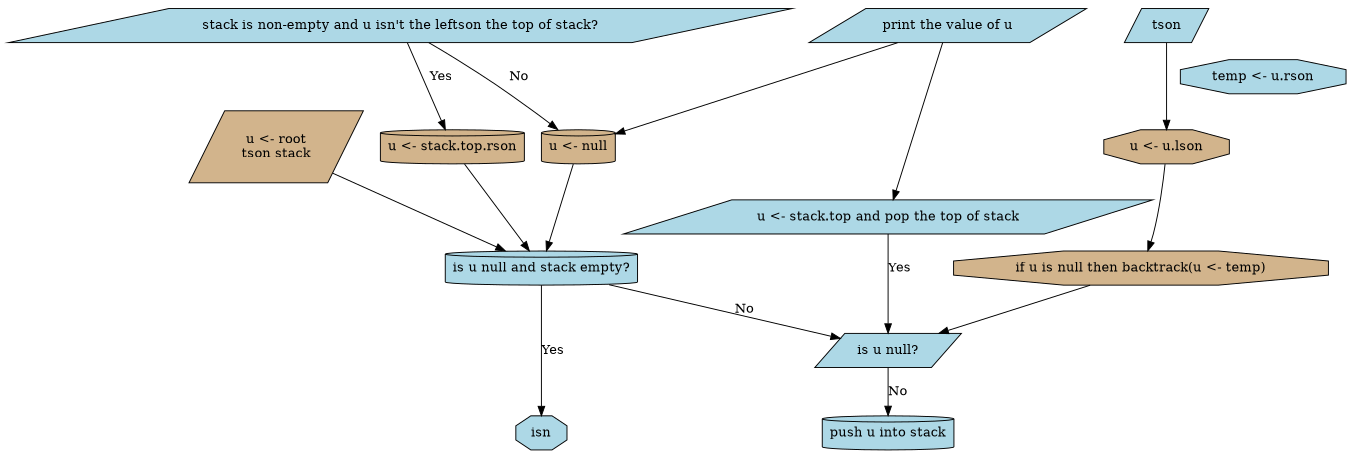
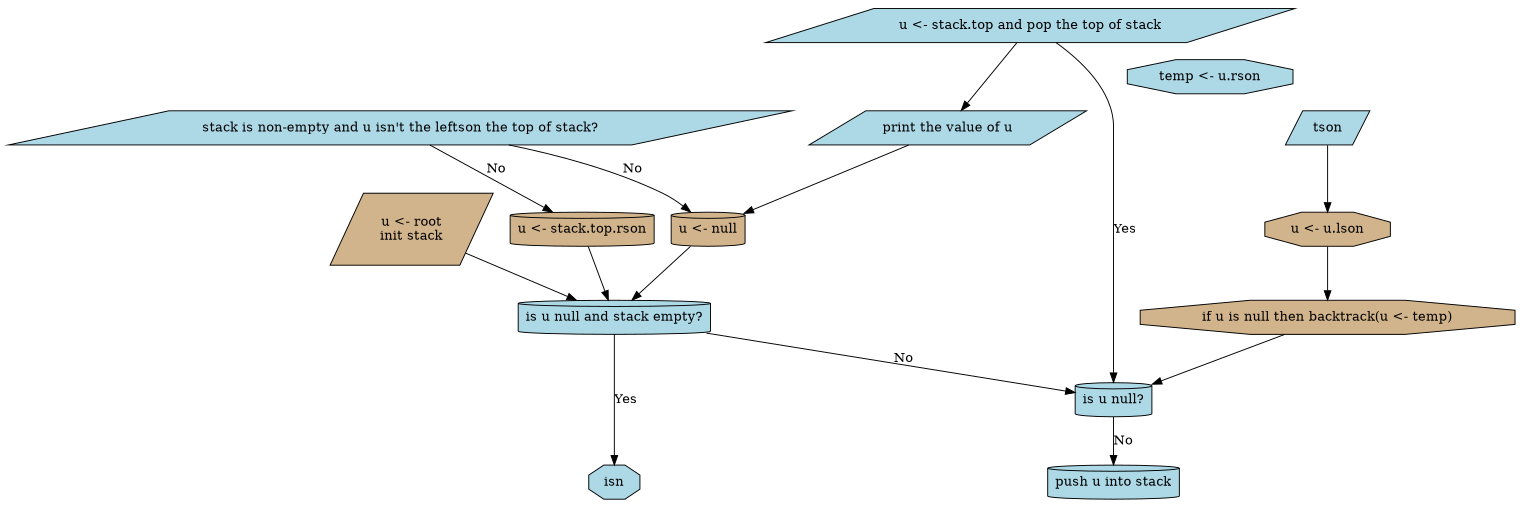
(441, 77) -> (496, 169)
(919, 117) -> (992, 73)
(276, 147) -> (412, 229)
(888, 350) -> (1114, 400)
